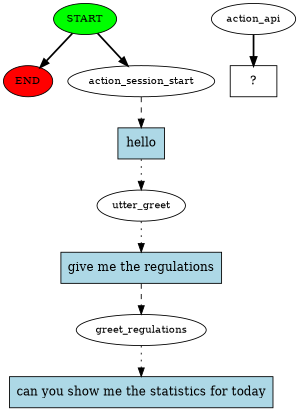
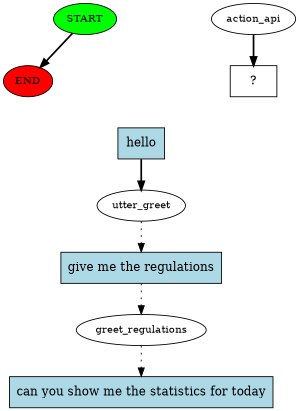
(141, 81) -> none
(141, 170) -> (141, 170)
(141, 295) -> (141, 295)
